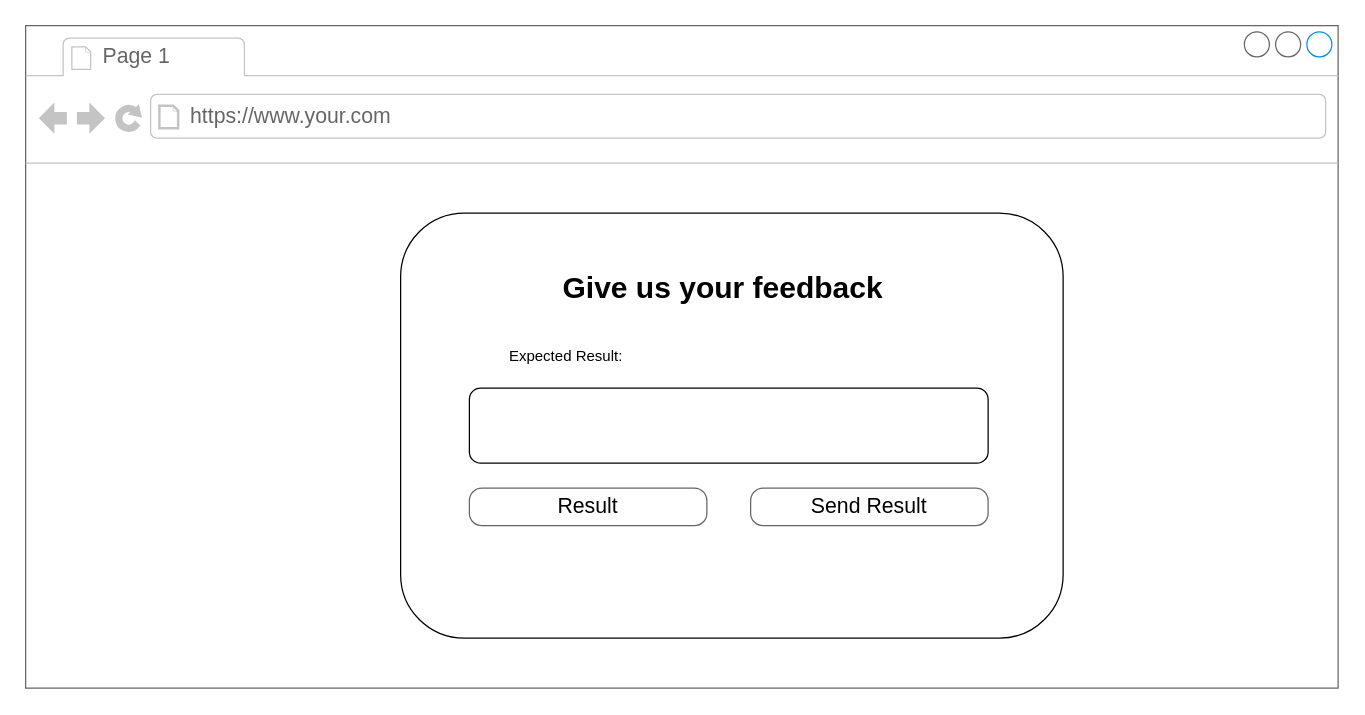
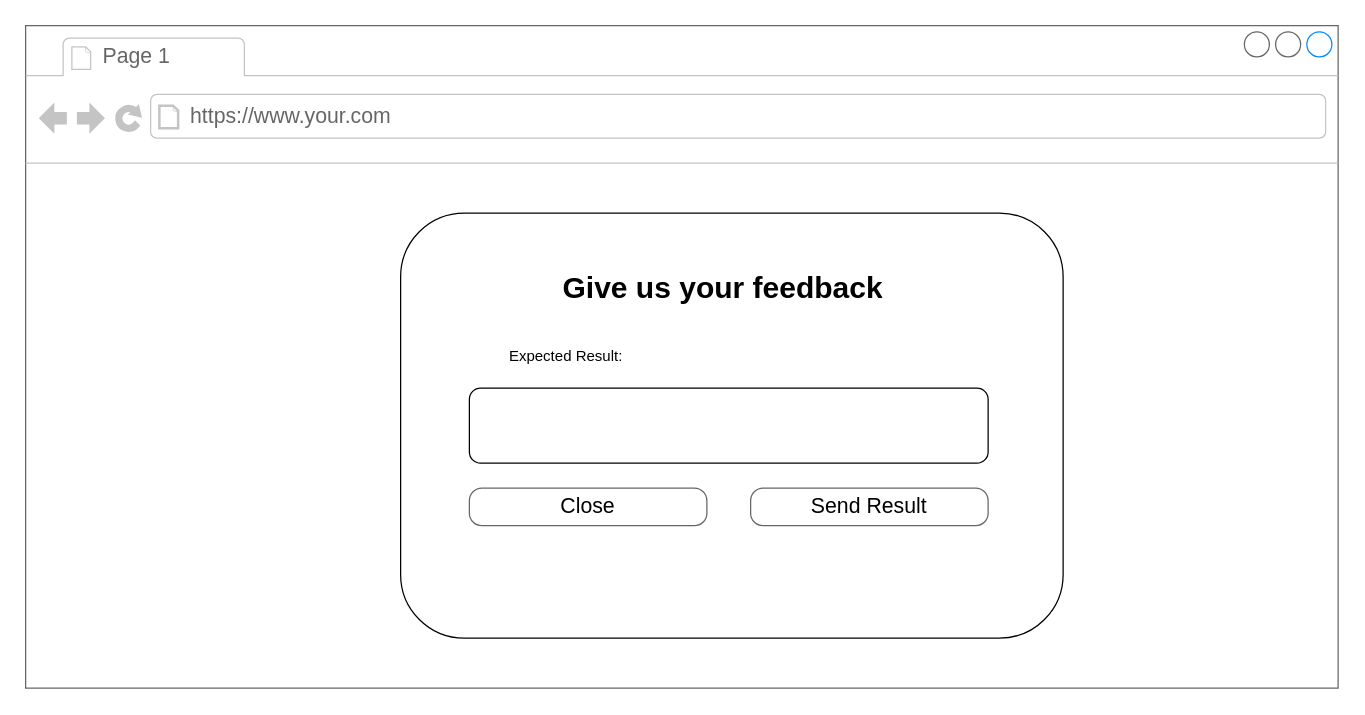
(588, 507) -> (588, 507)
